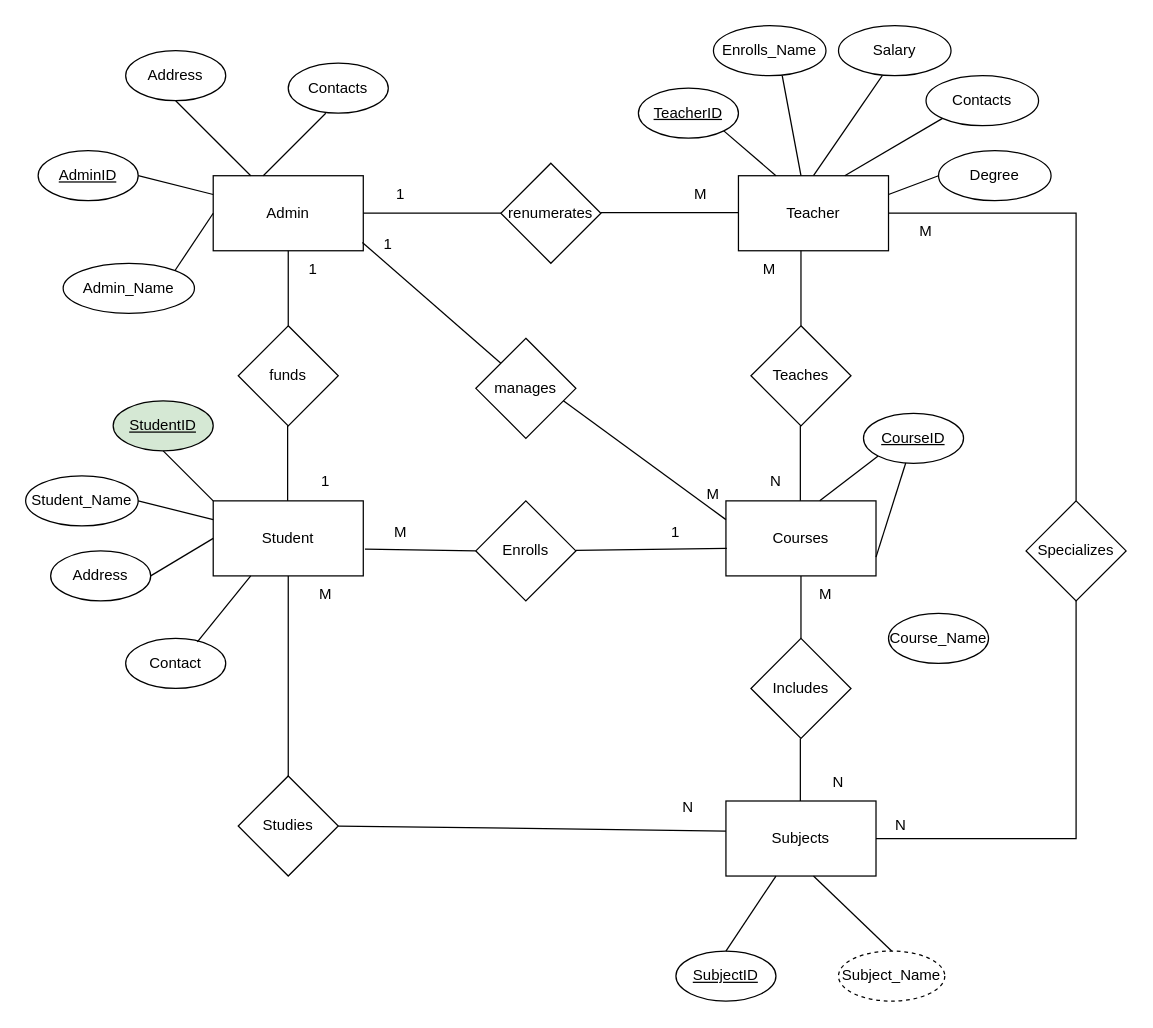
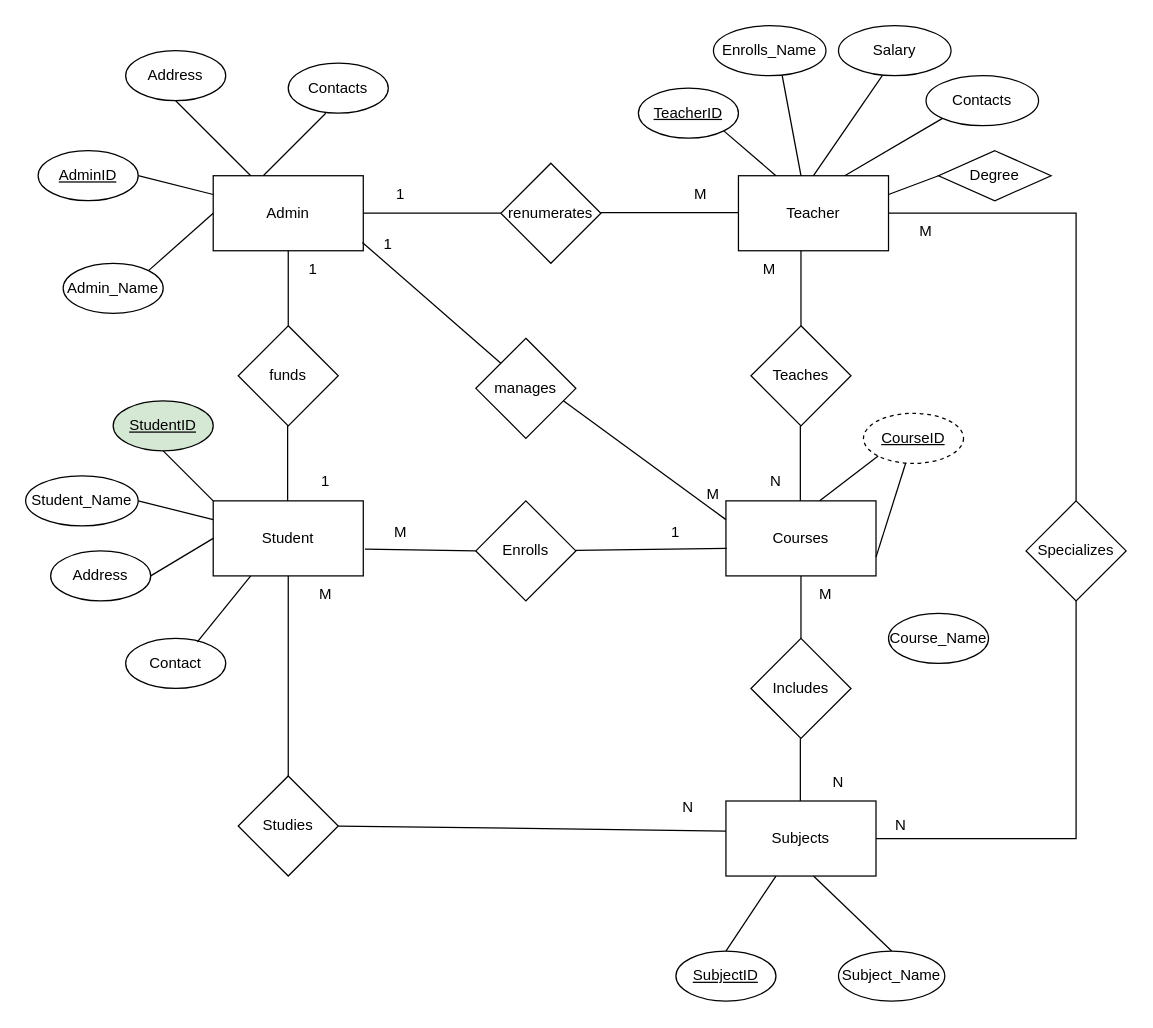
(994, 176) -> (994, 176)
(129, 288) -> (113, 288)
(913, 438) -> (913, 438)
(891, 976) -> (891, 976)
